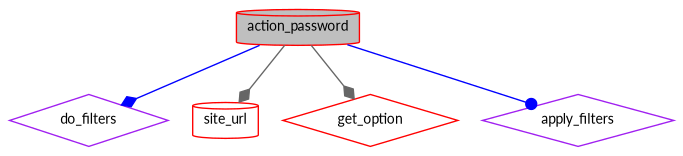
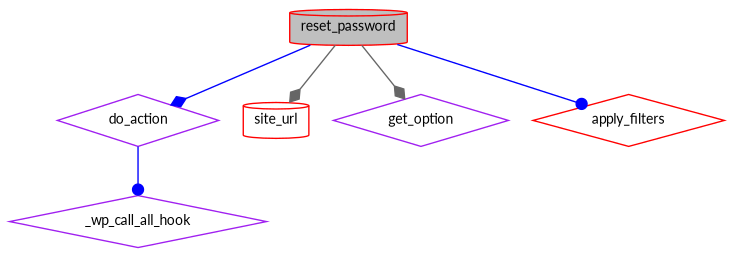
(298, 27) -> (348, 27)
(89, 120) -> (138, 120)
(370, 120) -> (421, 120)
(578, 120) -> (629, 120)
none -> (138, 222)
